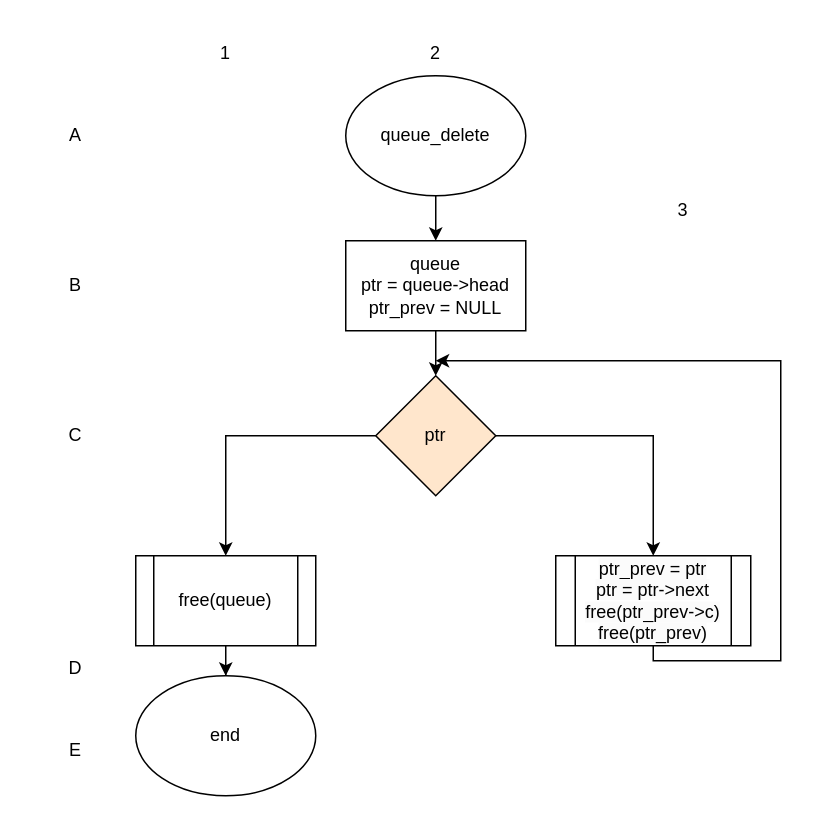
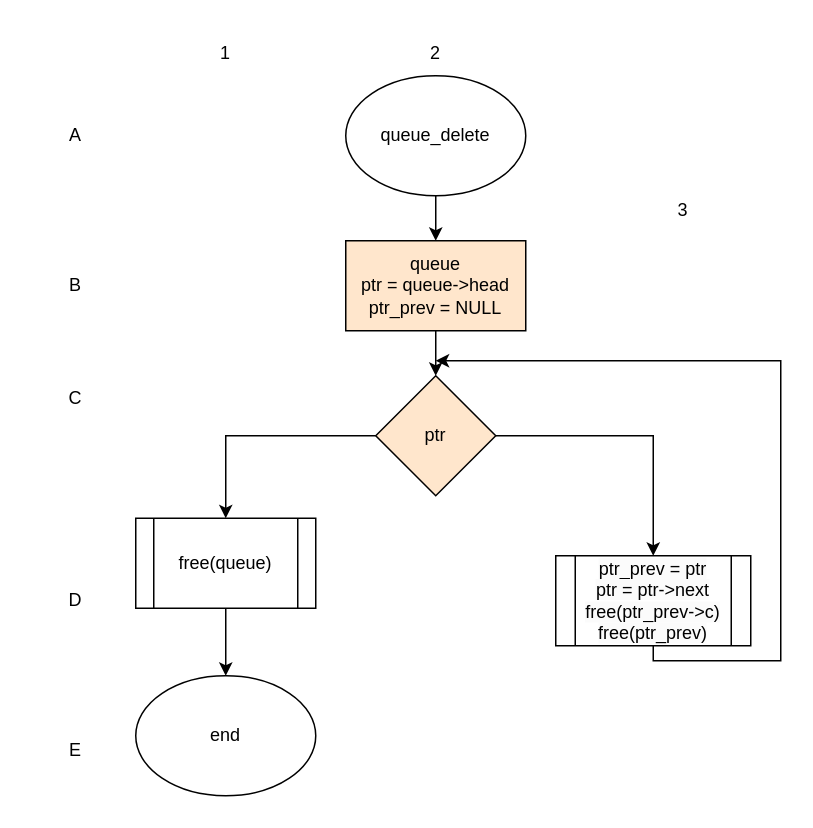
(436, 286) -> (436, 286)
(76, 436) -> (76, 398)
(226, 601) -> (226, 563)
(76, 668) -> (76, 601)
